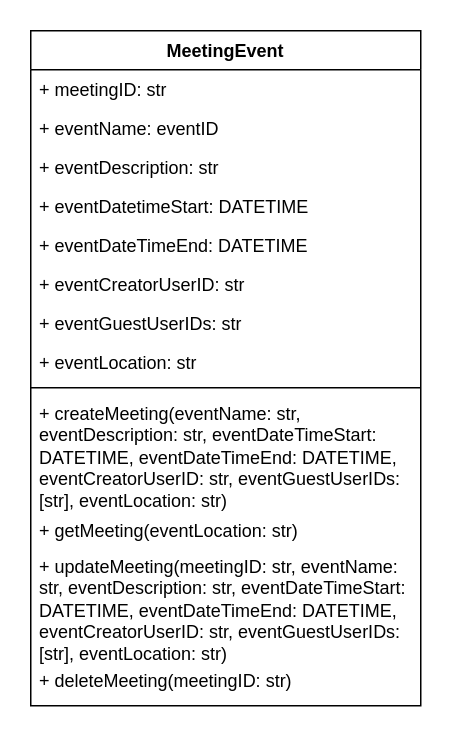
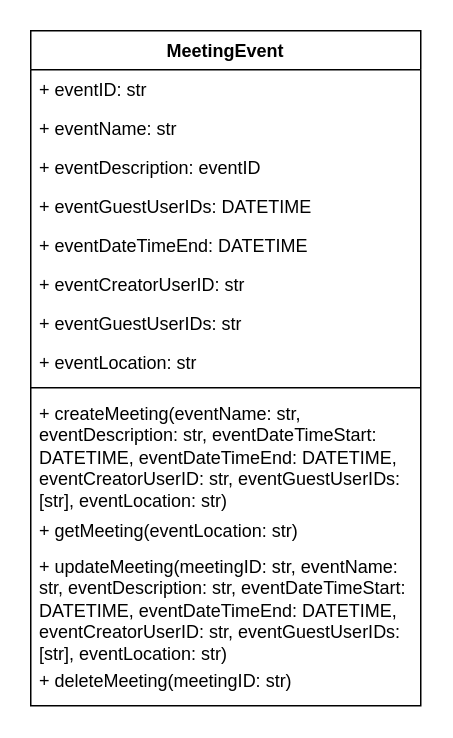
(111, 91) -> (103, 91)
(134, 130) -> (113, 130)
(144, 169) -> (164, 169)
(182, 208) -> (179, 208)
